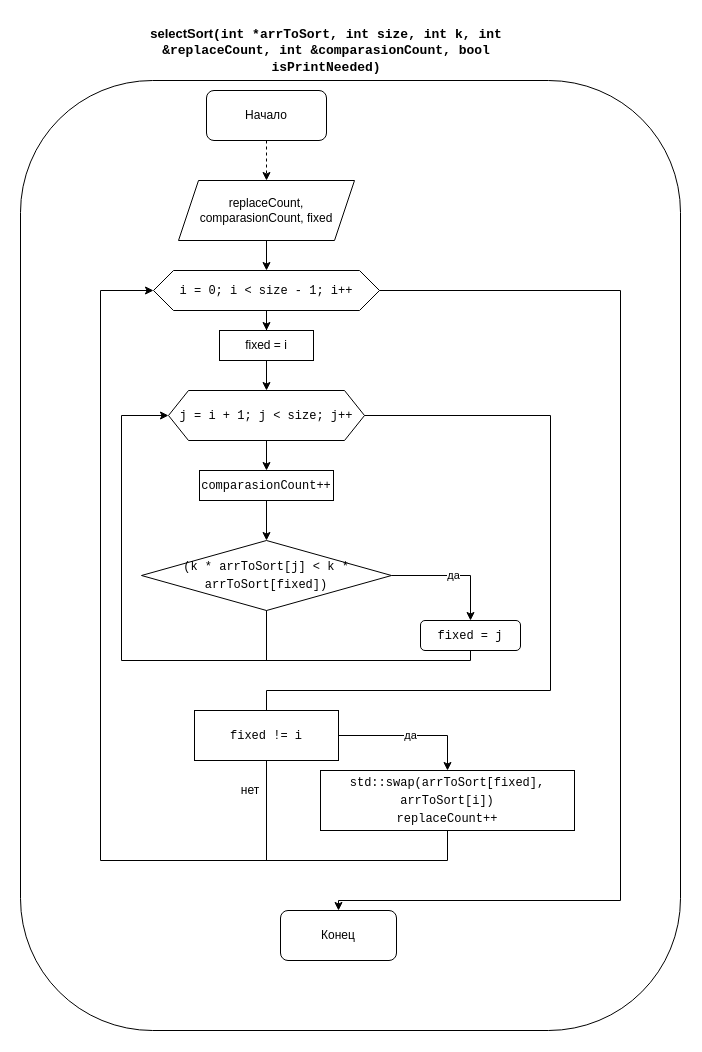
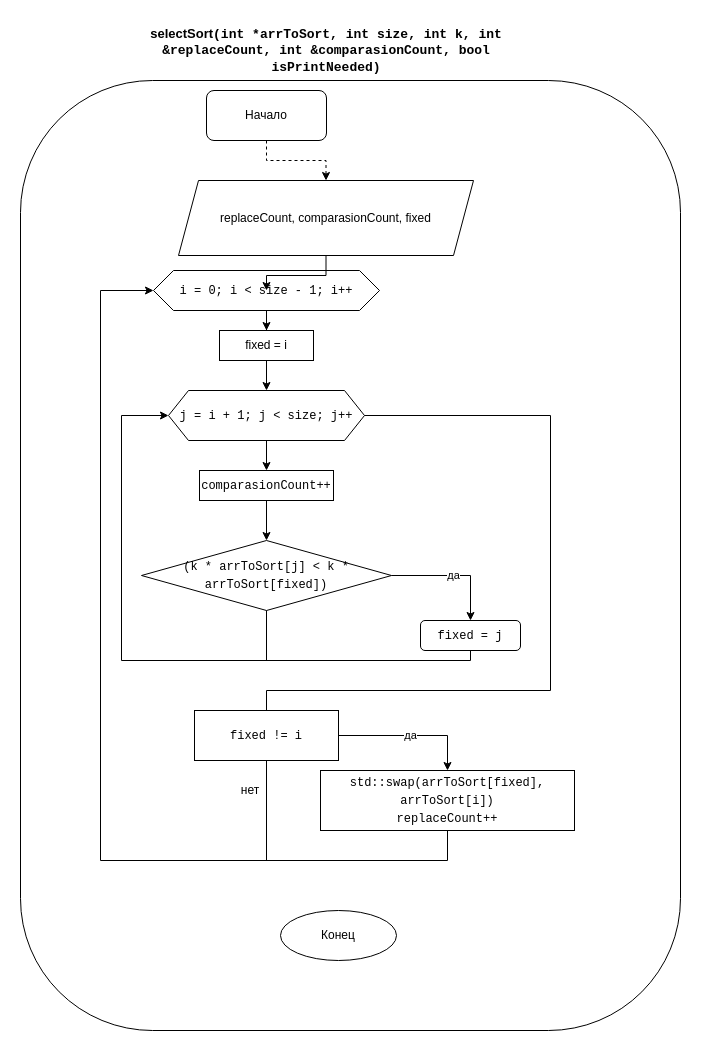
(267, 211) -> (326, 218)
(621, 618) -> none
(339, 936) -> (339, 936)
